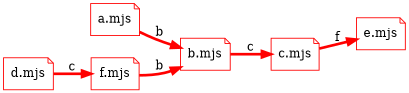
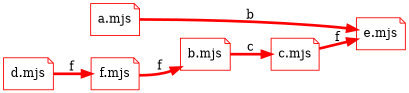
(155, 39) -> (244, 21)
(160, 66) -> (160, 66)
(72, 67) -> (72, 67)
